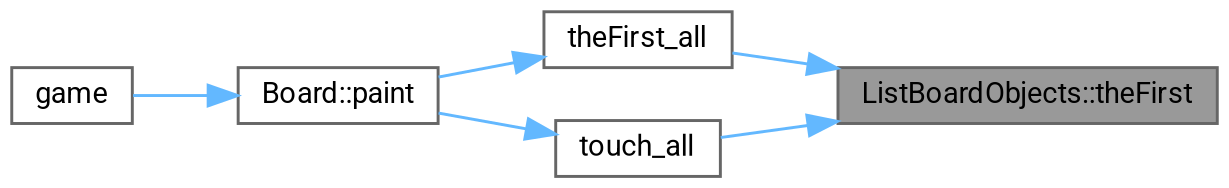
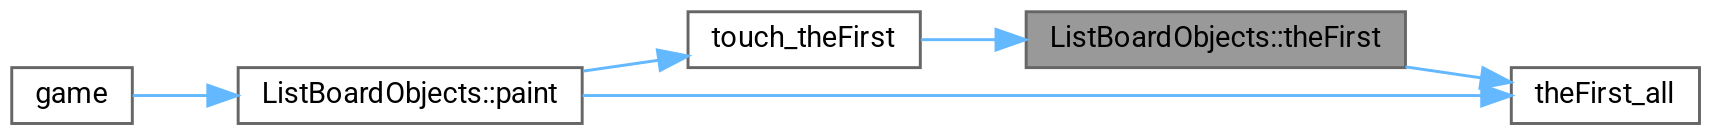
(770, 58) -> (1443, 72)
(338, 96) -> (410, 96)
(638, 148) -> (804, 40)
